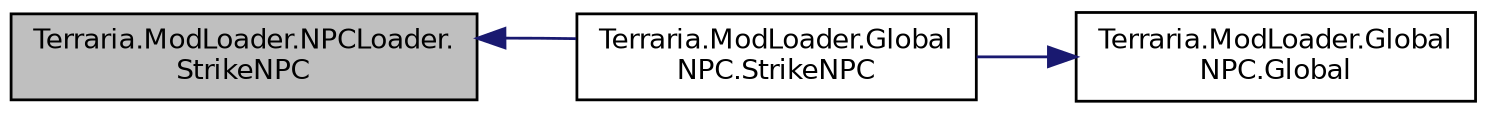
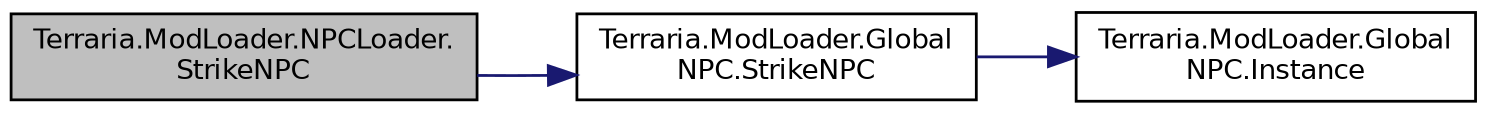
(541, 38) -> (513, 76)
(1276, 57) -> (1276, 57)
